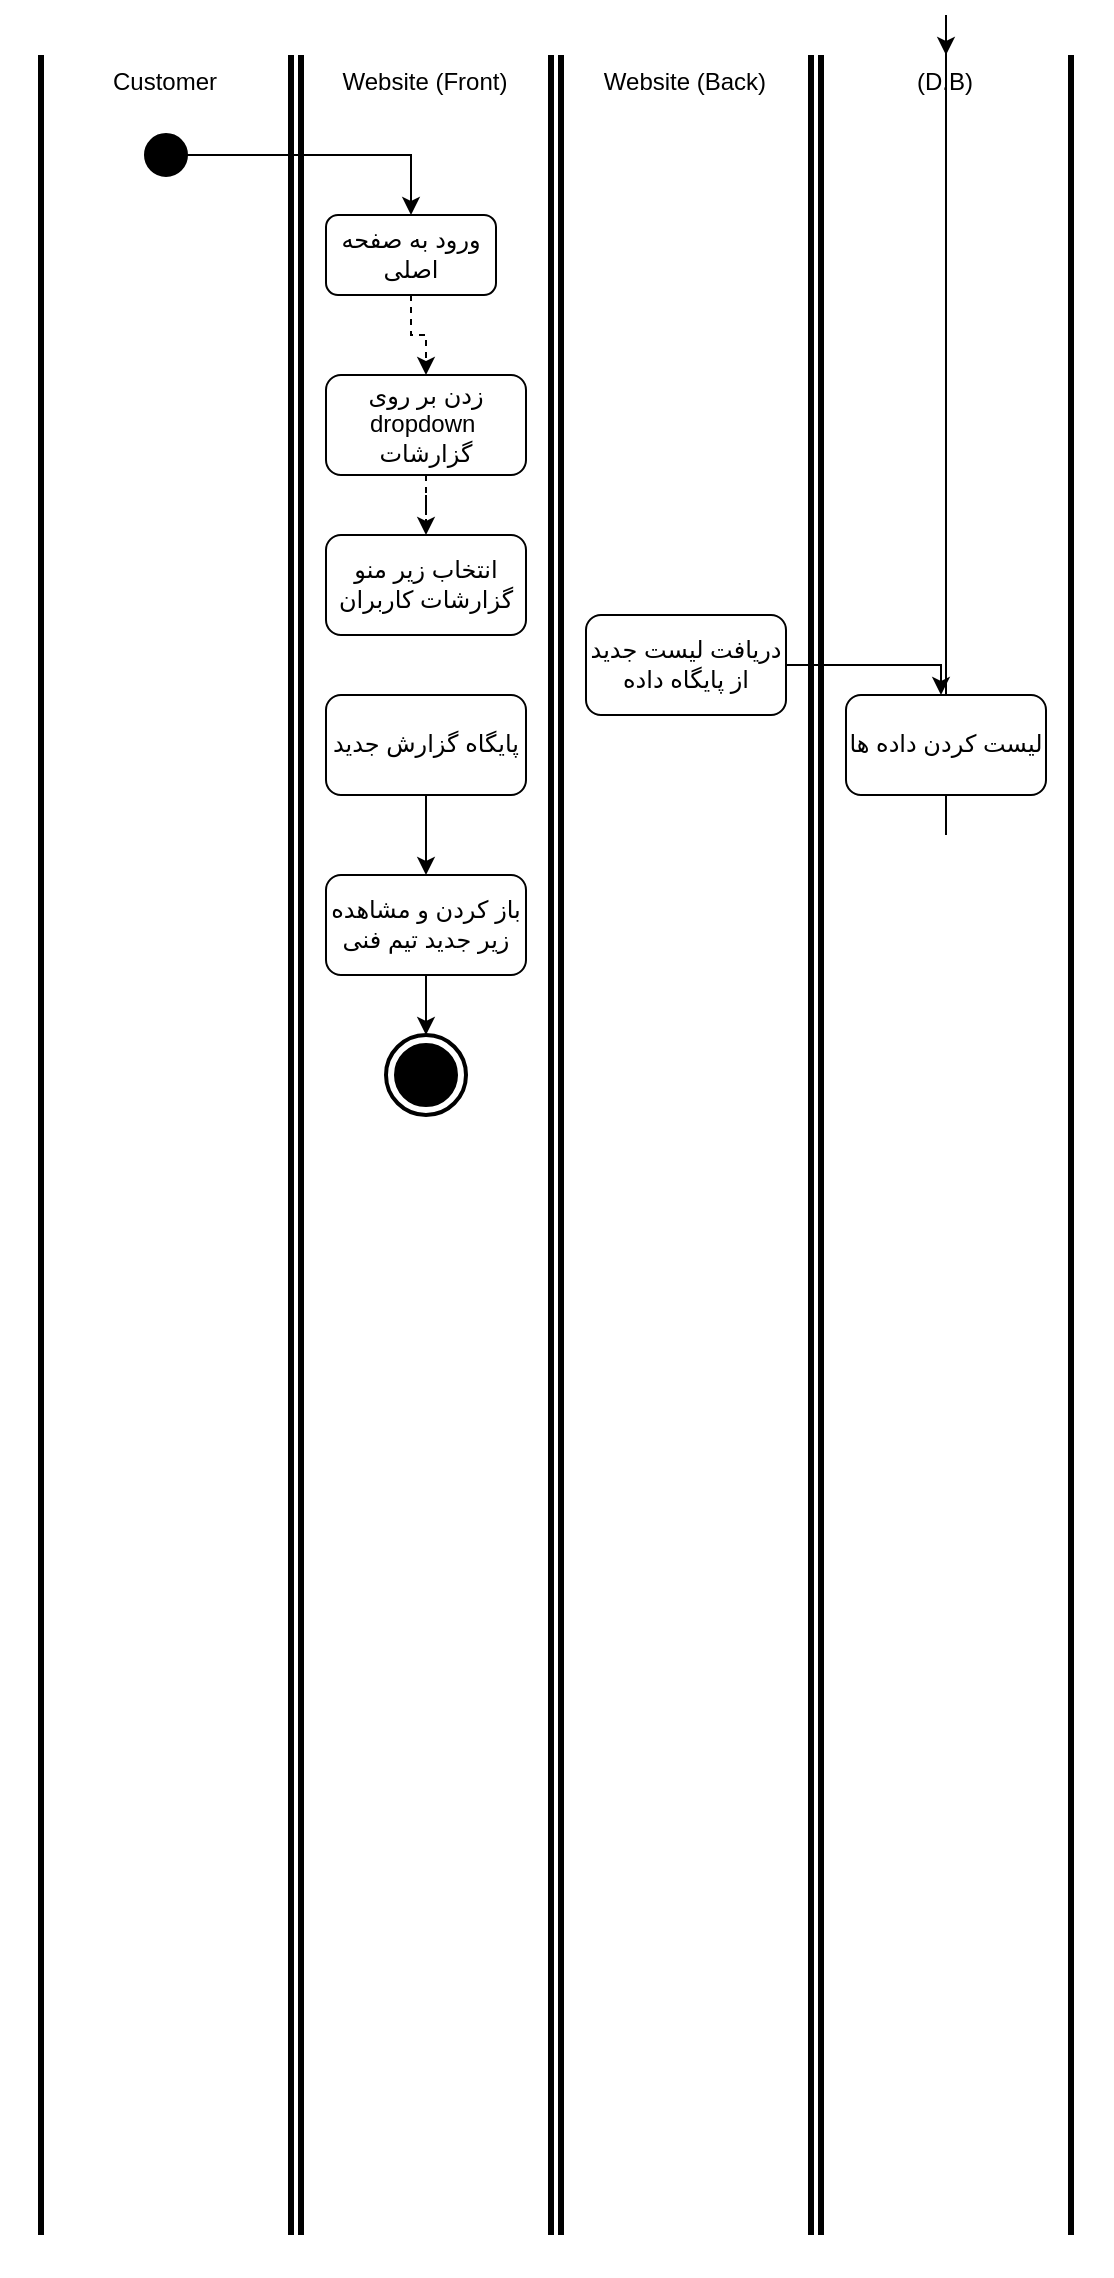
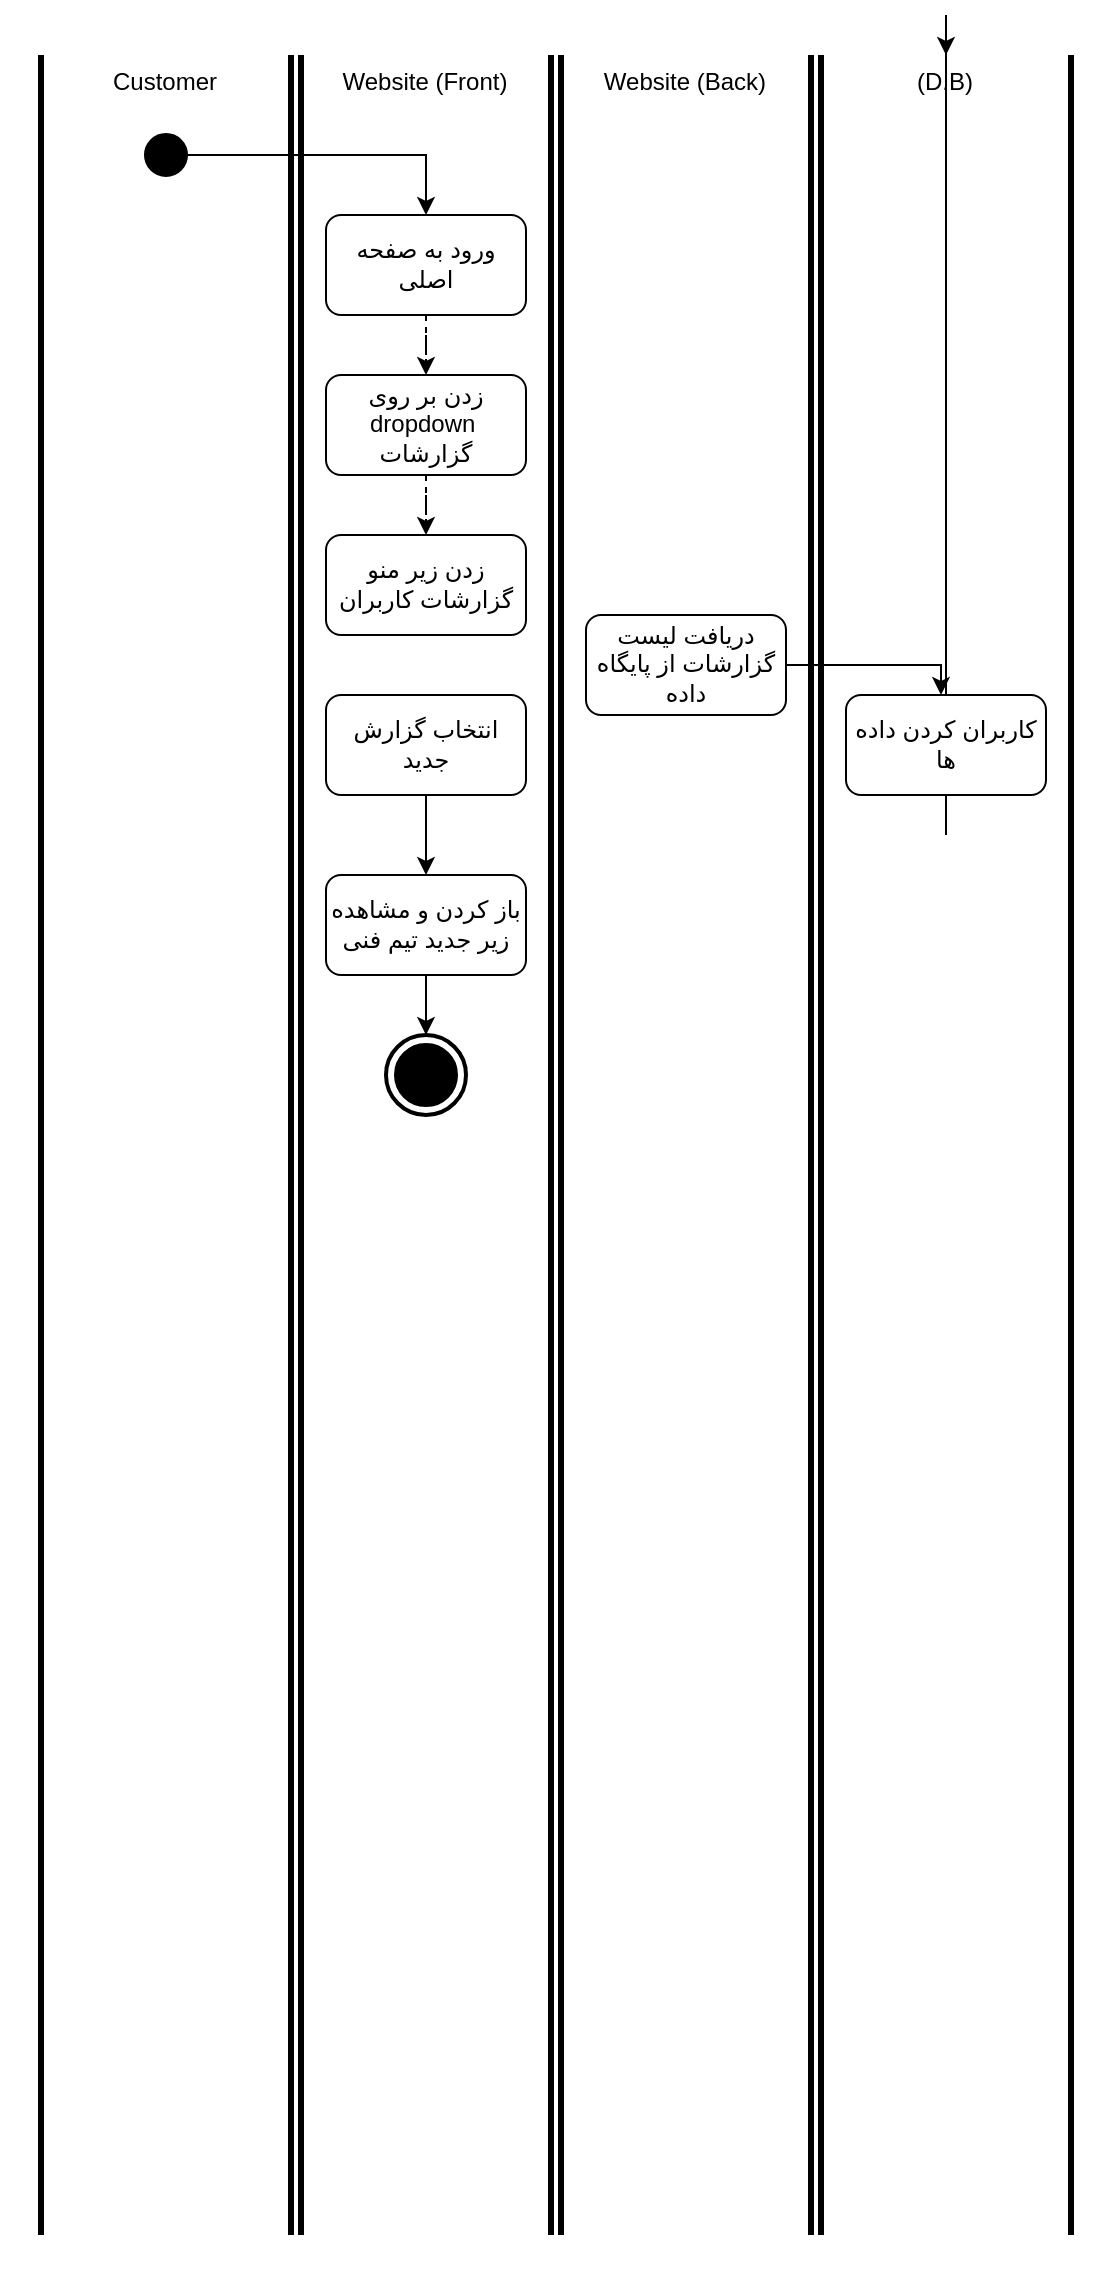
(411, 255) -> (426, 265)
(427, 585) -> (427, 585)
(687, 665) -> (687, 665)
(427, 745) -> (427, 745)
(947, 745) -> (947, 745)
